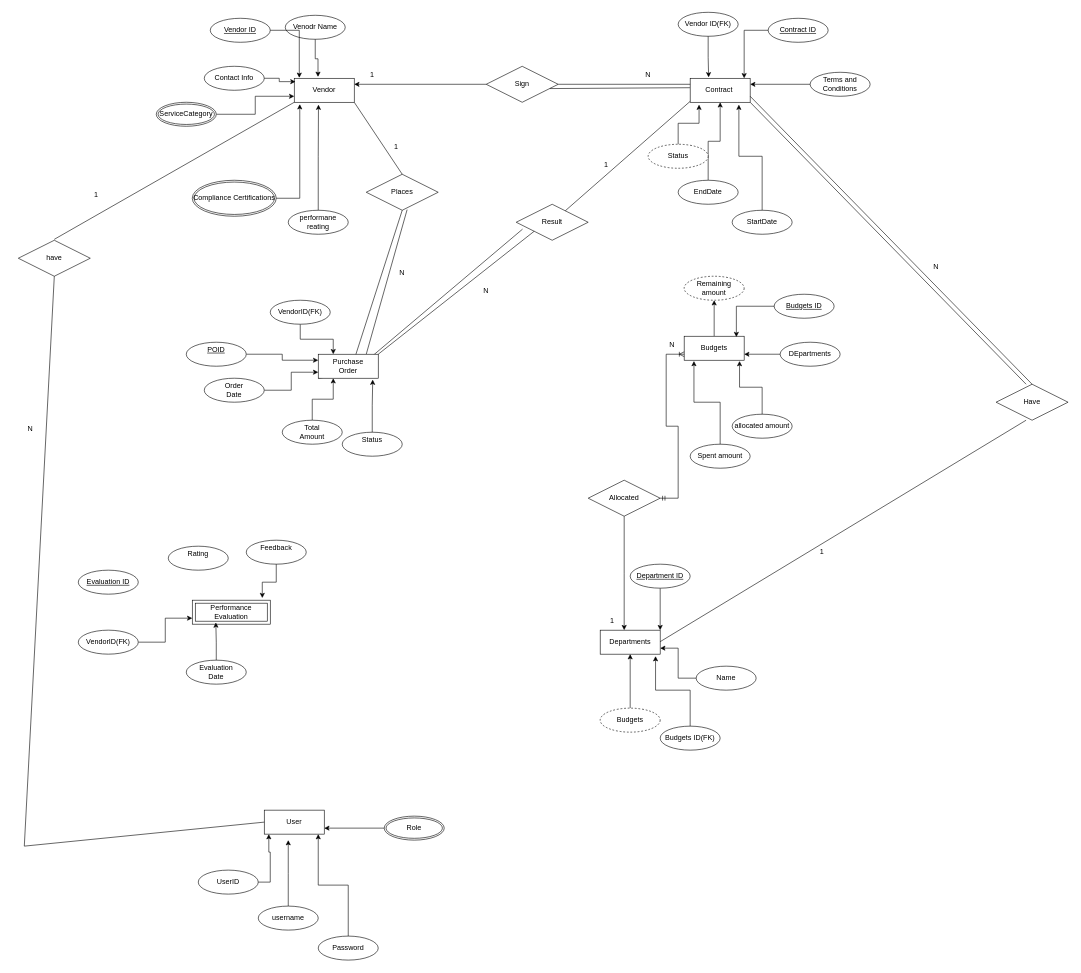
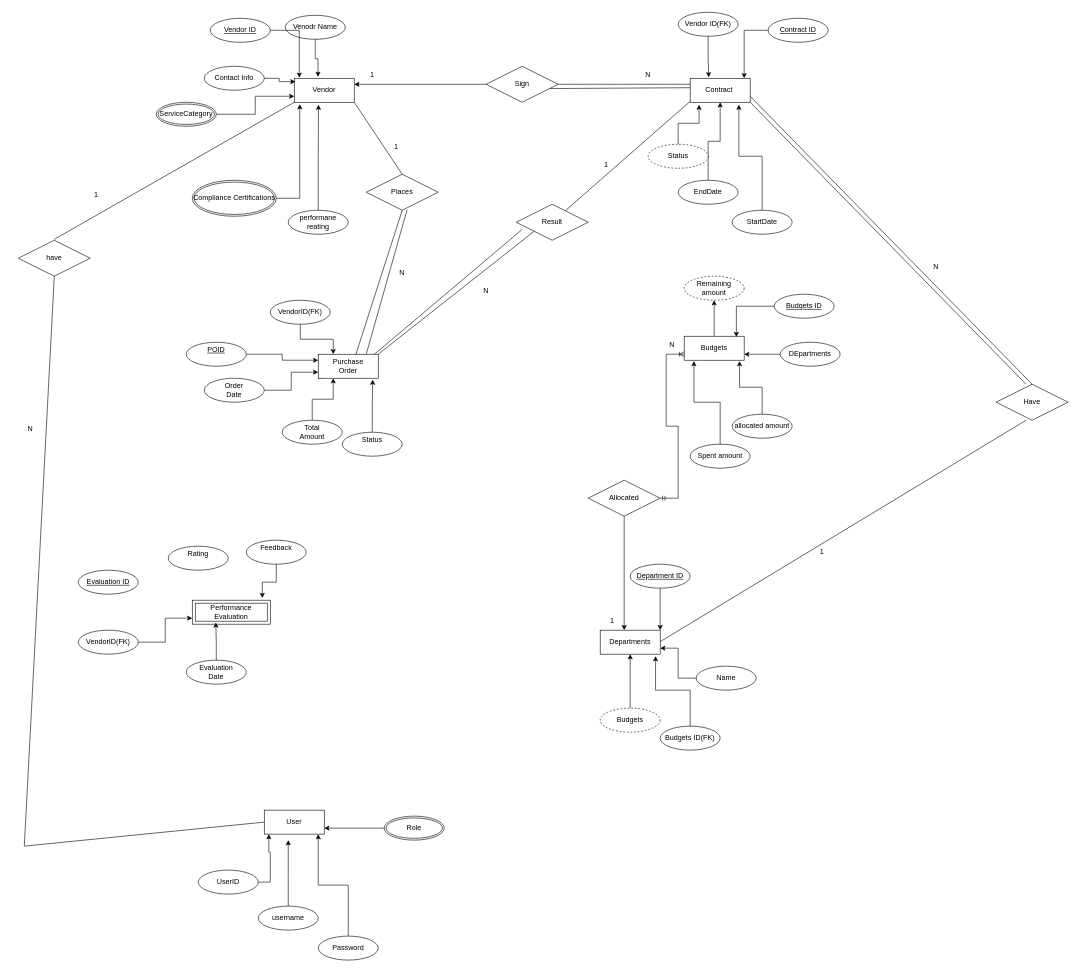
(809, 84) -> none
(840, 84) -> none
